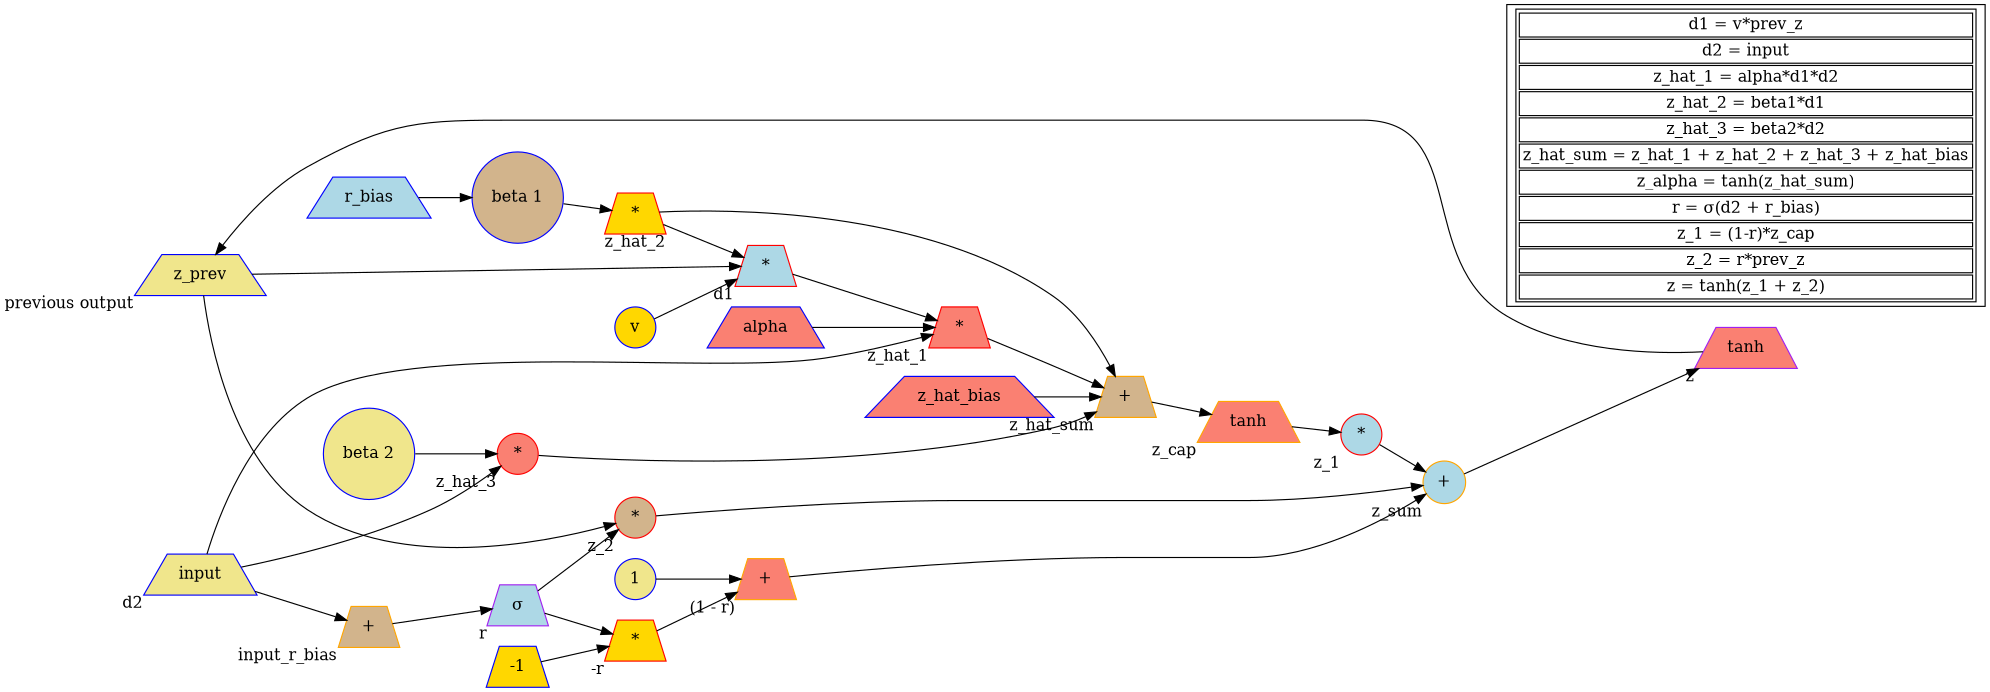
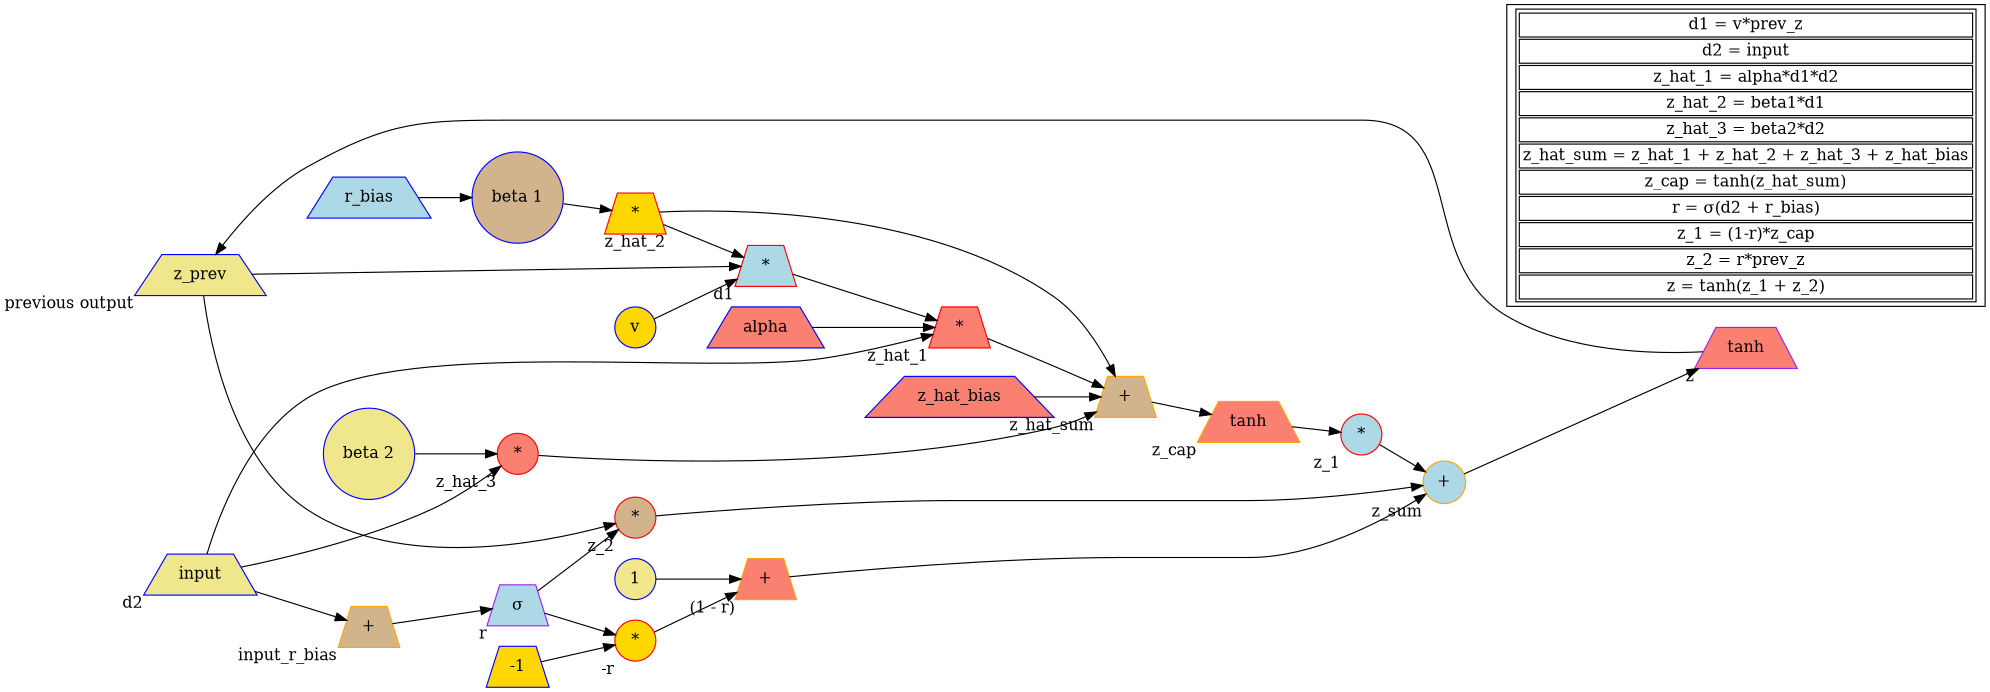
(1746, 182) -> (1746, 182)
(635, 641) -> (635, 641)
